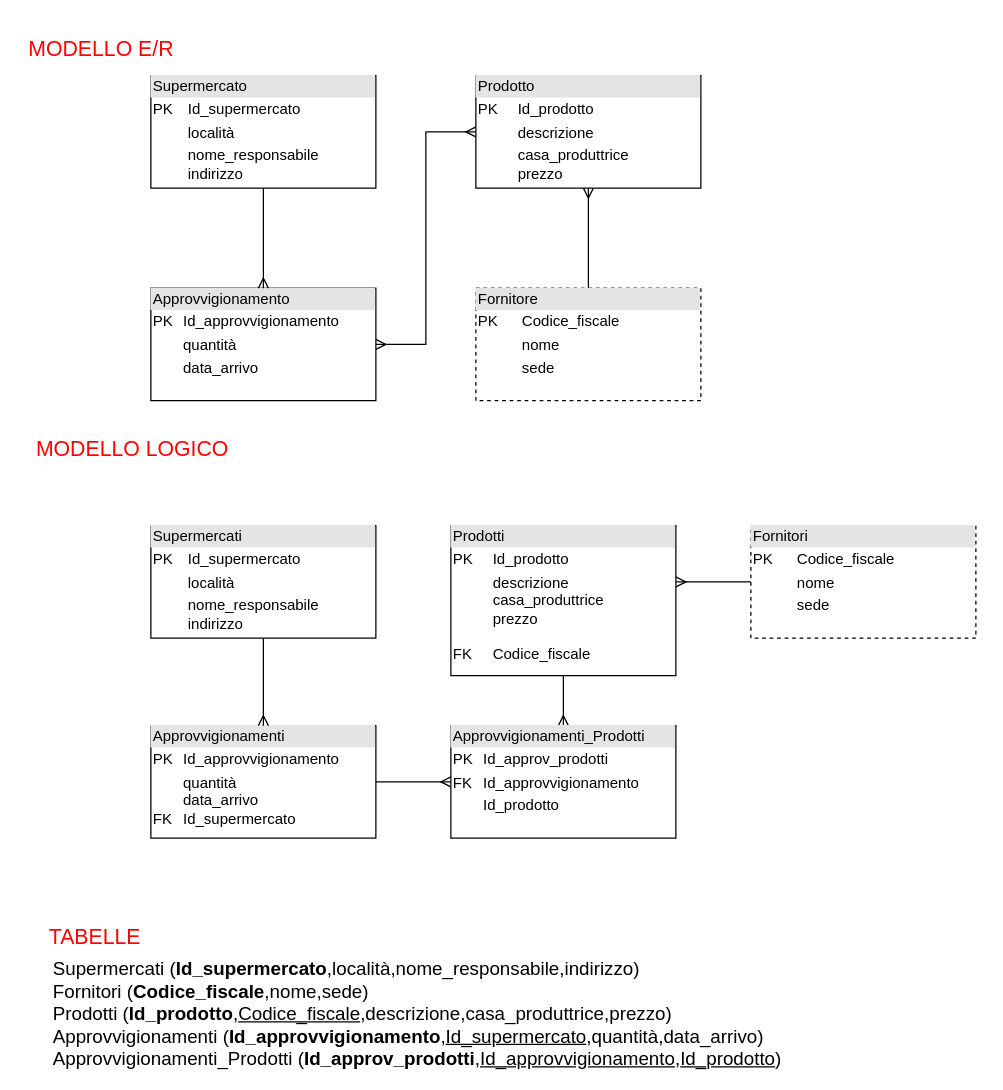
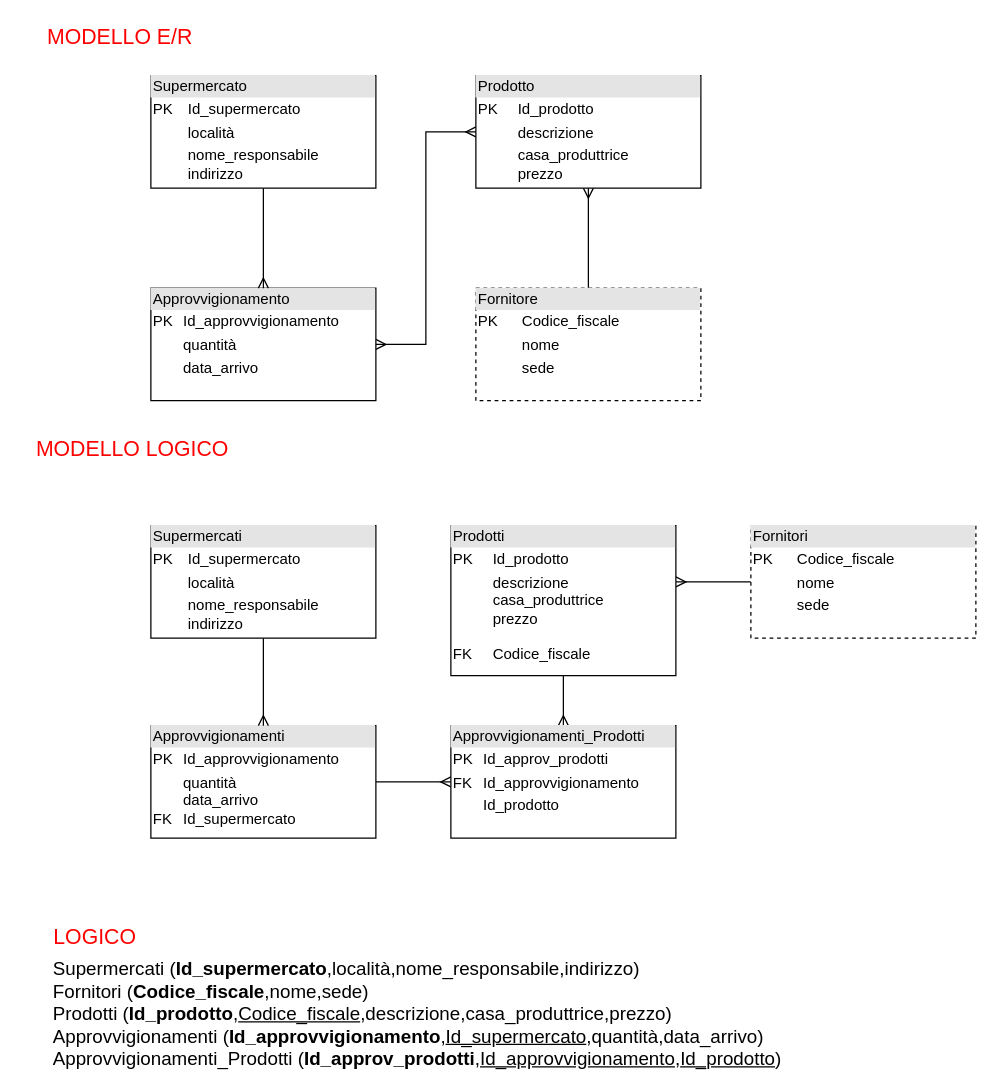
(101, 51) -> (119, 38)
(95, 951) -> (95, 951)
